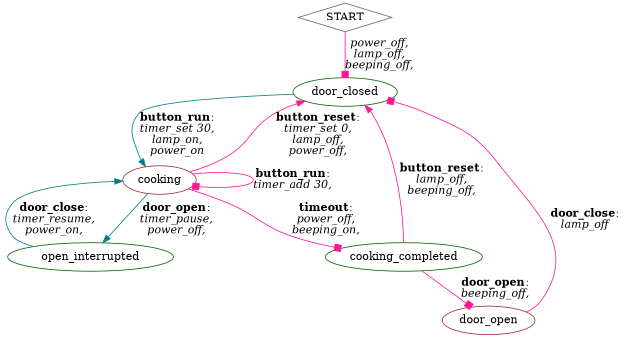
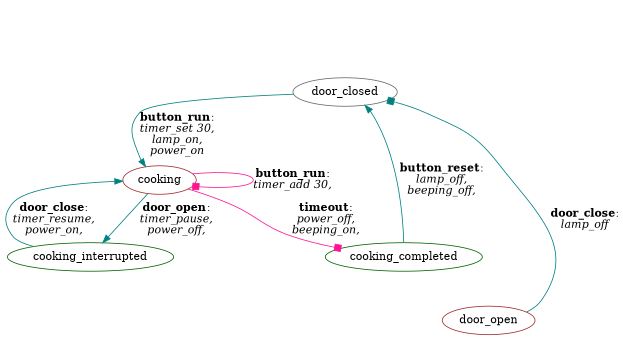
(345, 17) -> none
(345, 92) -> (345, 92)
(246, 141) -> none
(395, 175) -> (395, 175)
(516, 185) -> (516, 185)
(91, 257) -> (91, 257)
(443, 287) -> none
